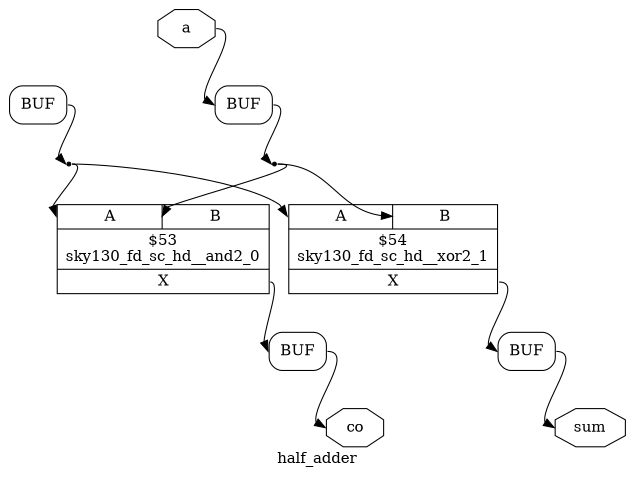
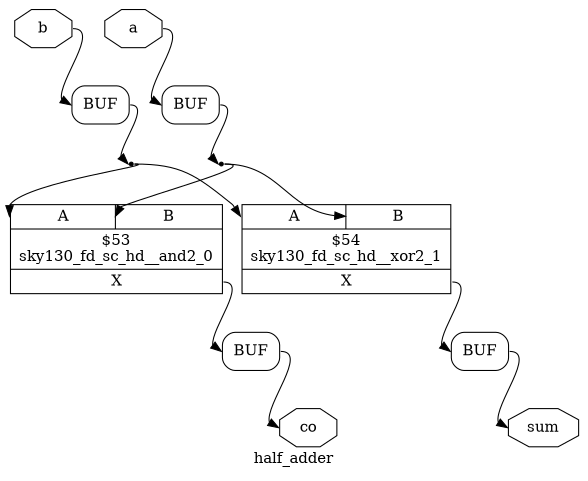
none -> (43, 29)
